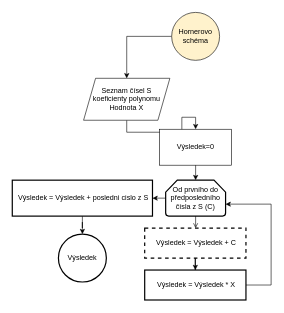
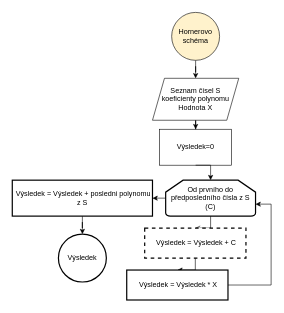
(127, 99) -> (196, 99)
(83, 198) -> (83, 198)
(196, 198) -> (211, 198)
(196, 285) -> (178, 285)
